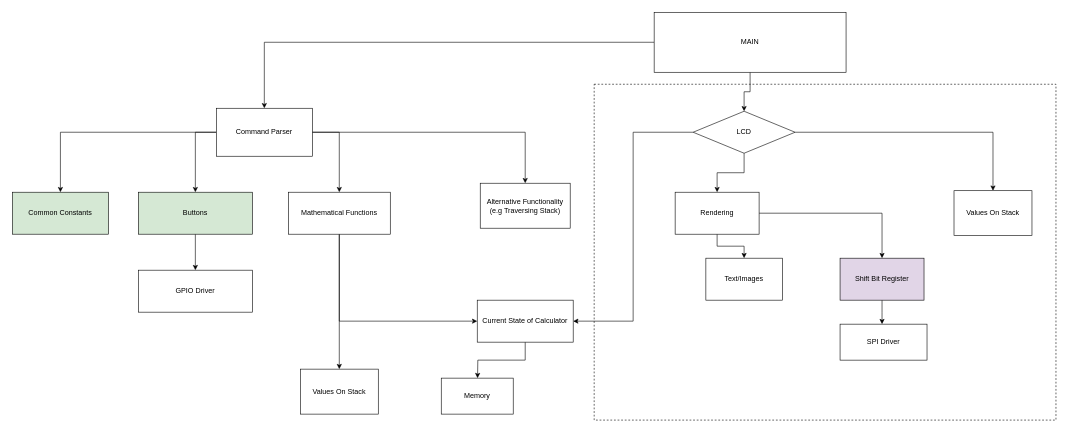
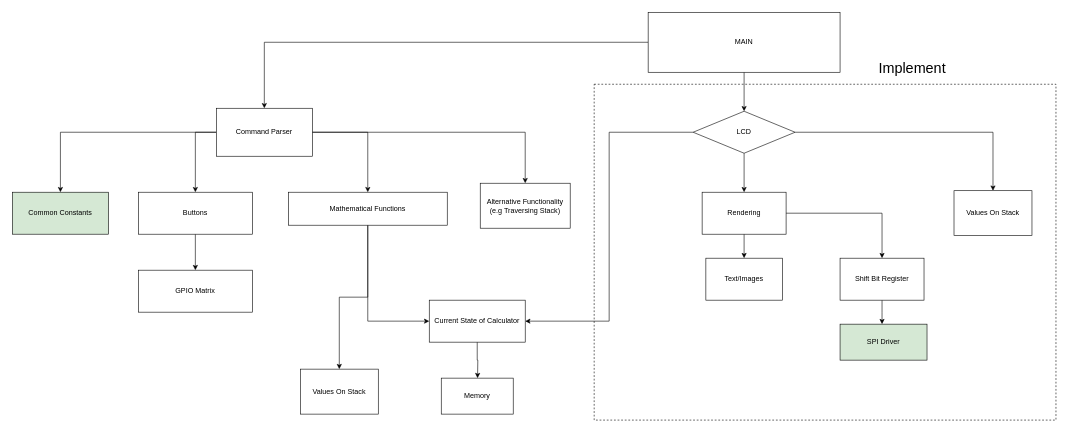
(750, 42) -> (744, 42)
none -> (912, 68)
(195, 213) -> (195, 213)
(339, 213) -> (368, 209)
(717, 213) -> (744, 213)
(882, 279) -> (882, 279)
(195, 291) -> (195, 291)
(525, 321) -> (477, 321)
(884, 342) -> (884, 342)
